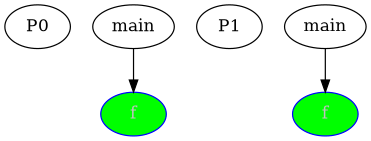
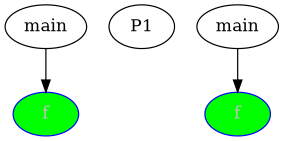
(38, 27) -> none
